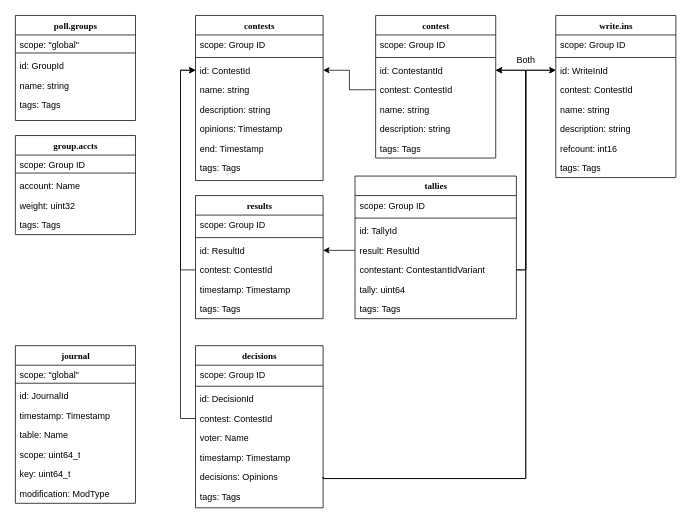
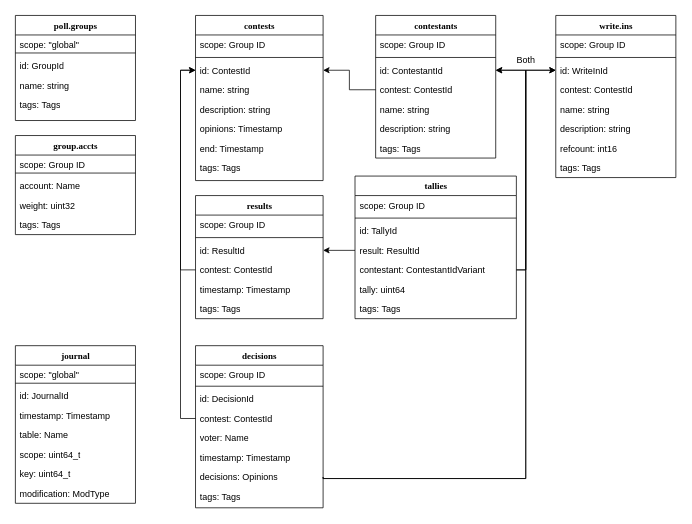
(436, 26) -> (436, 26)
